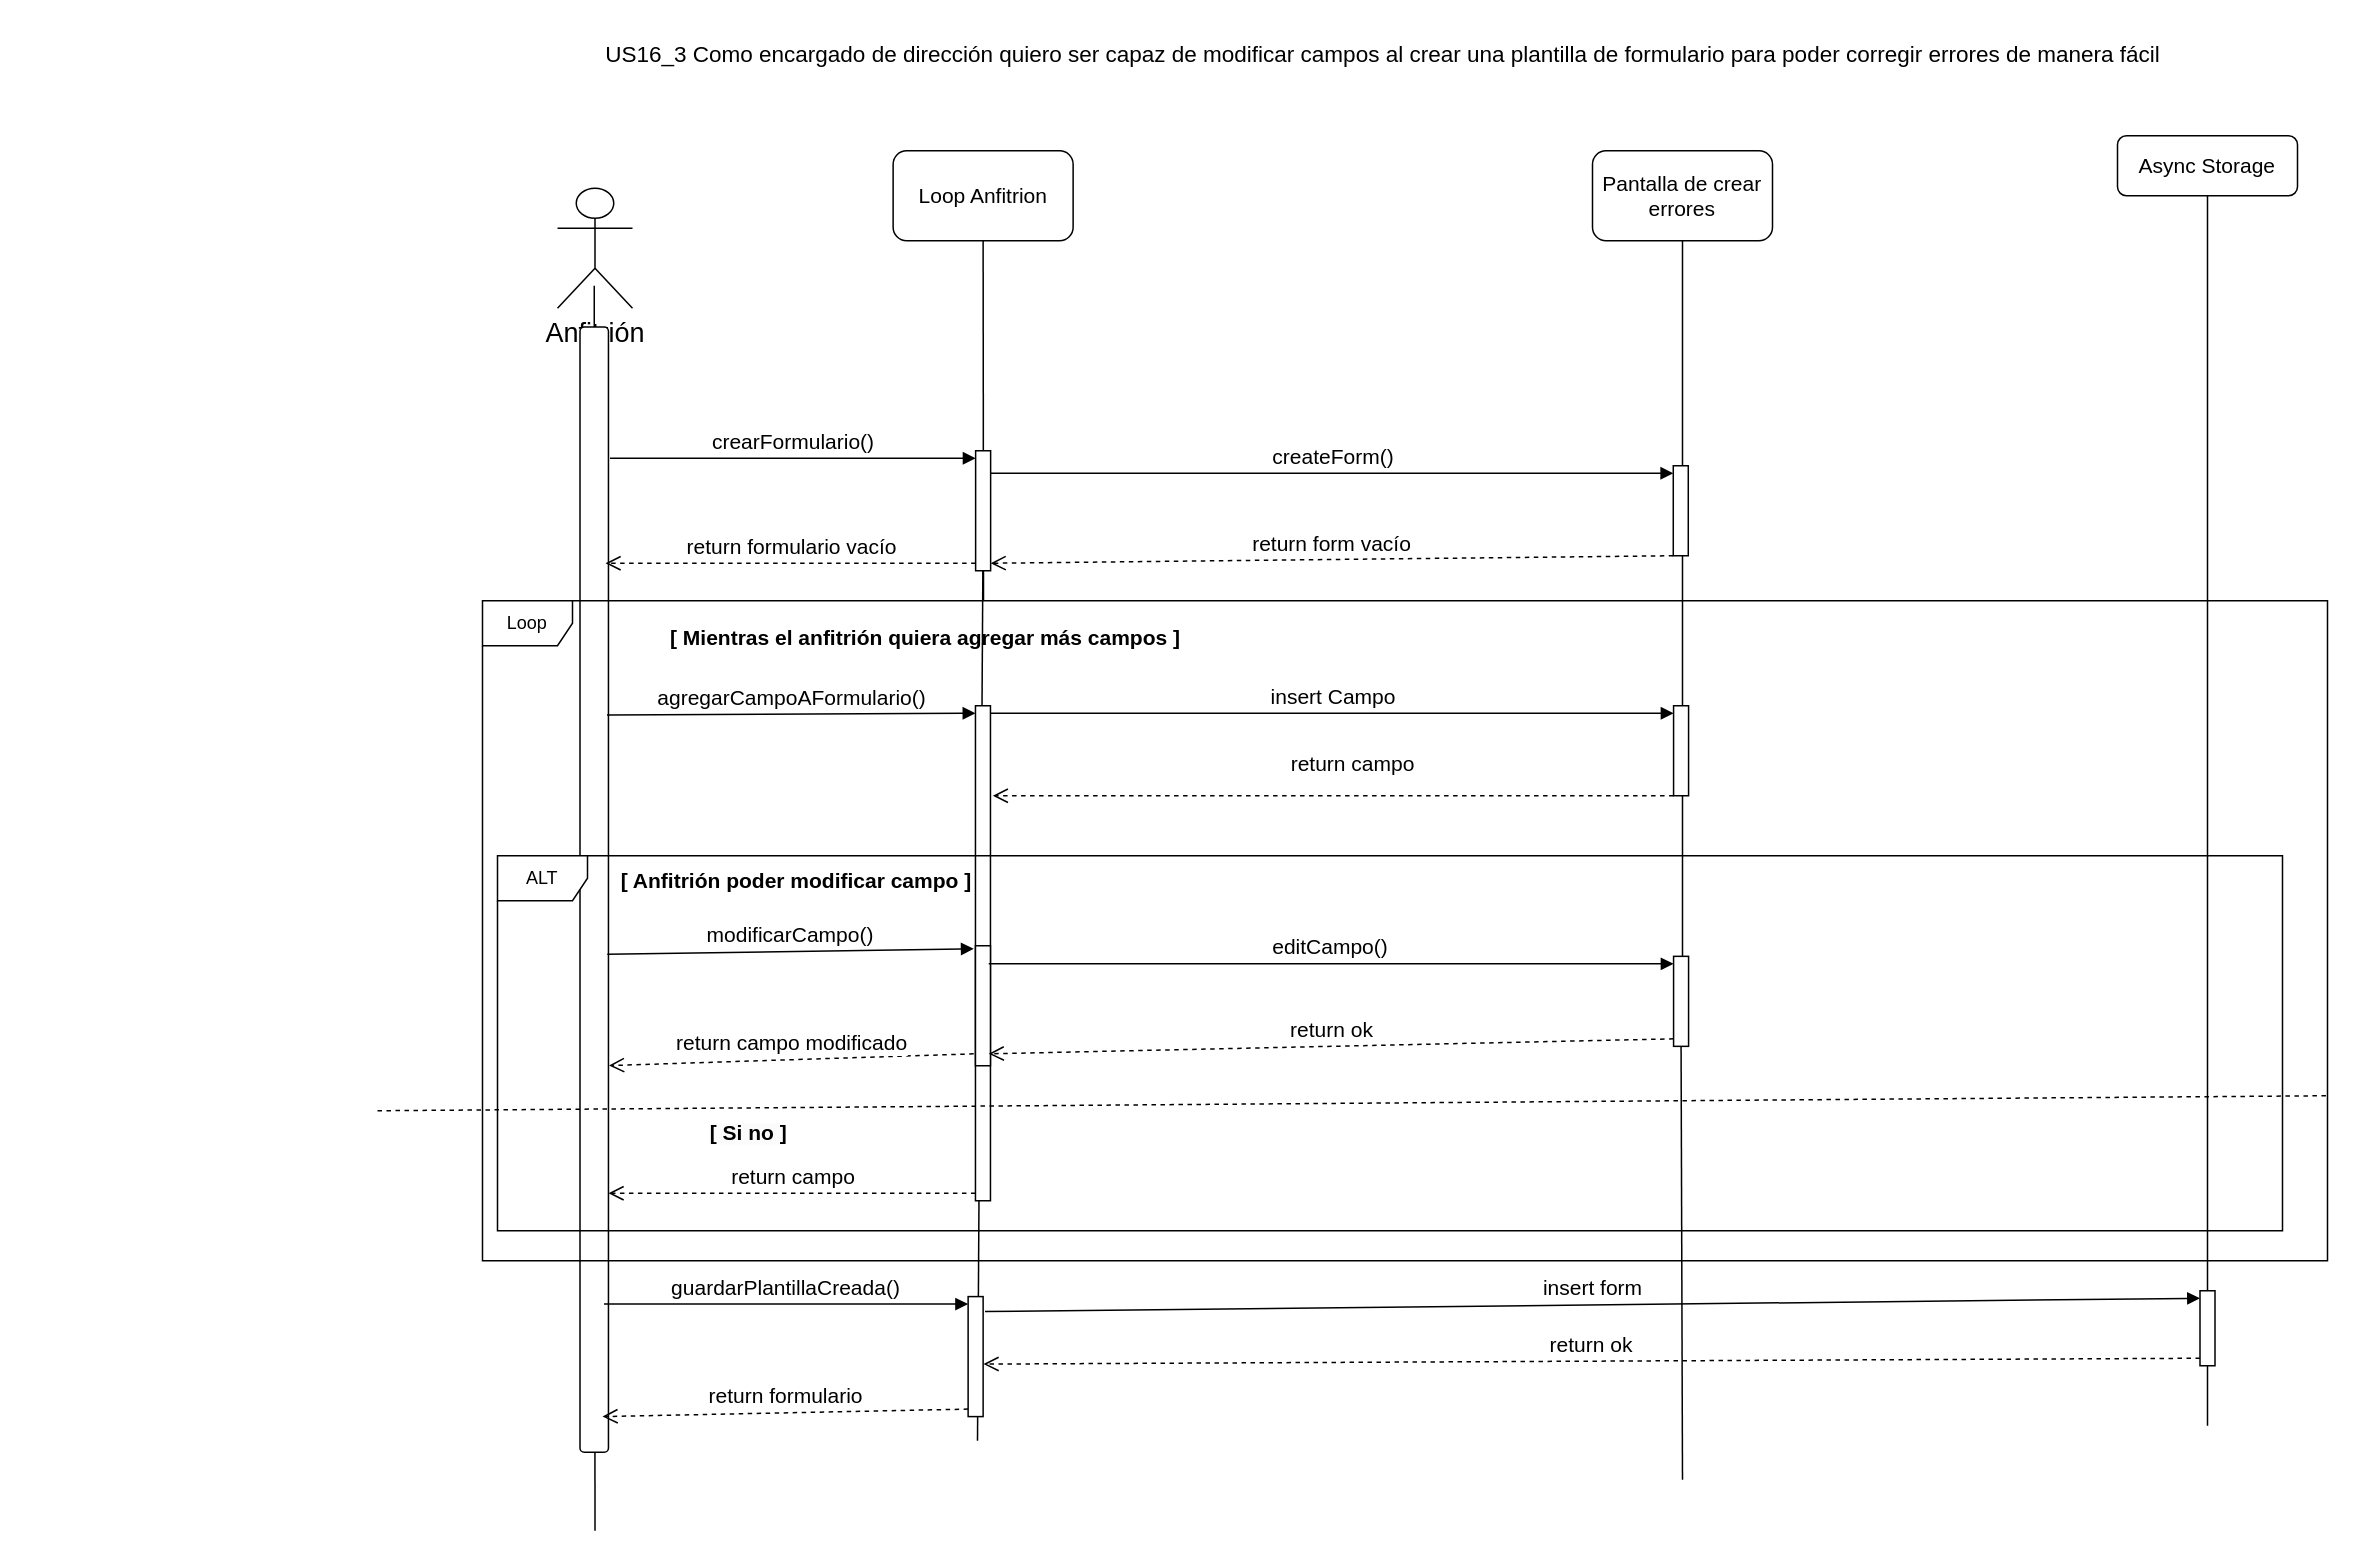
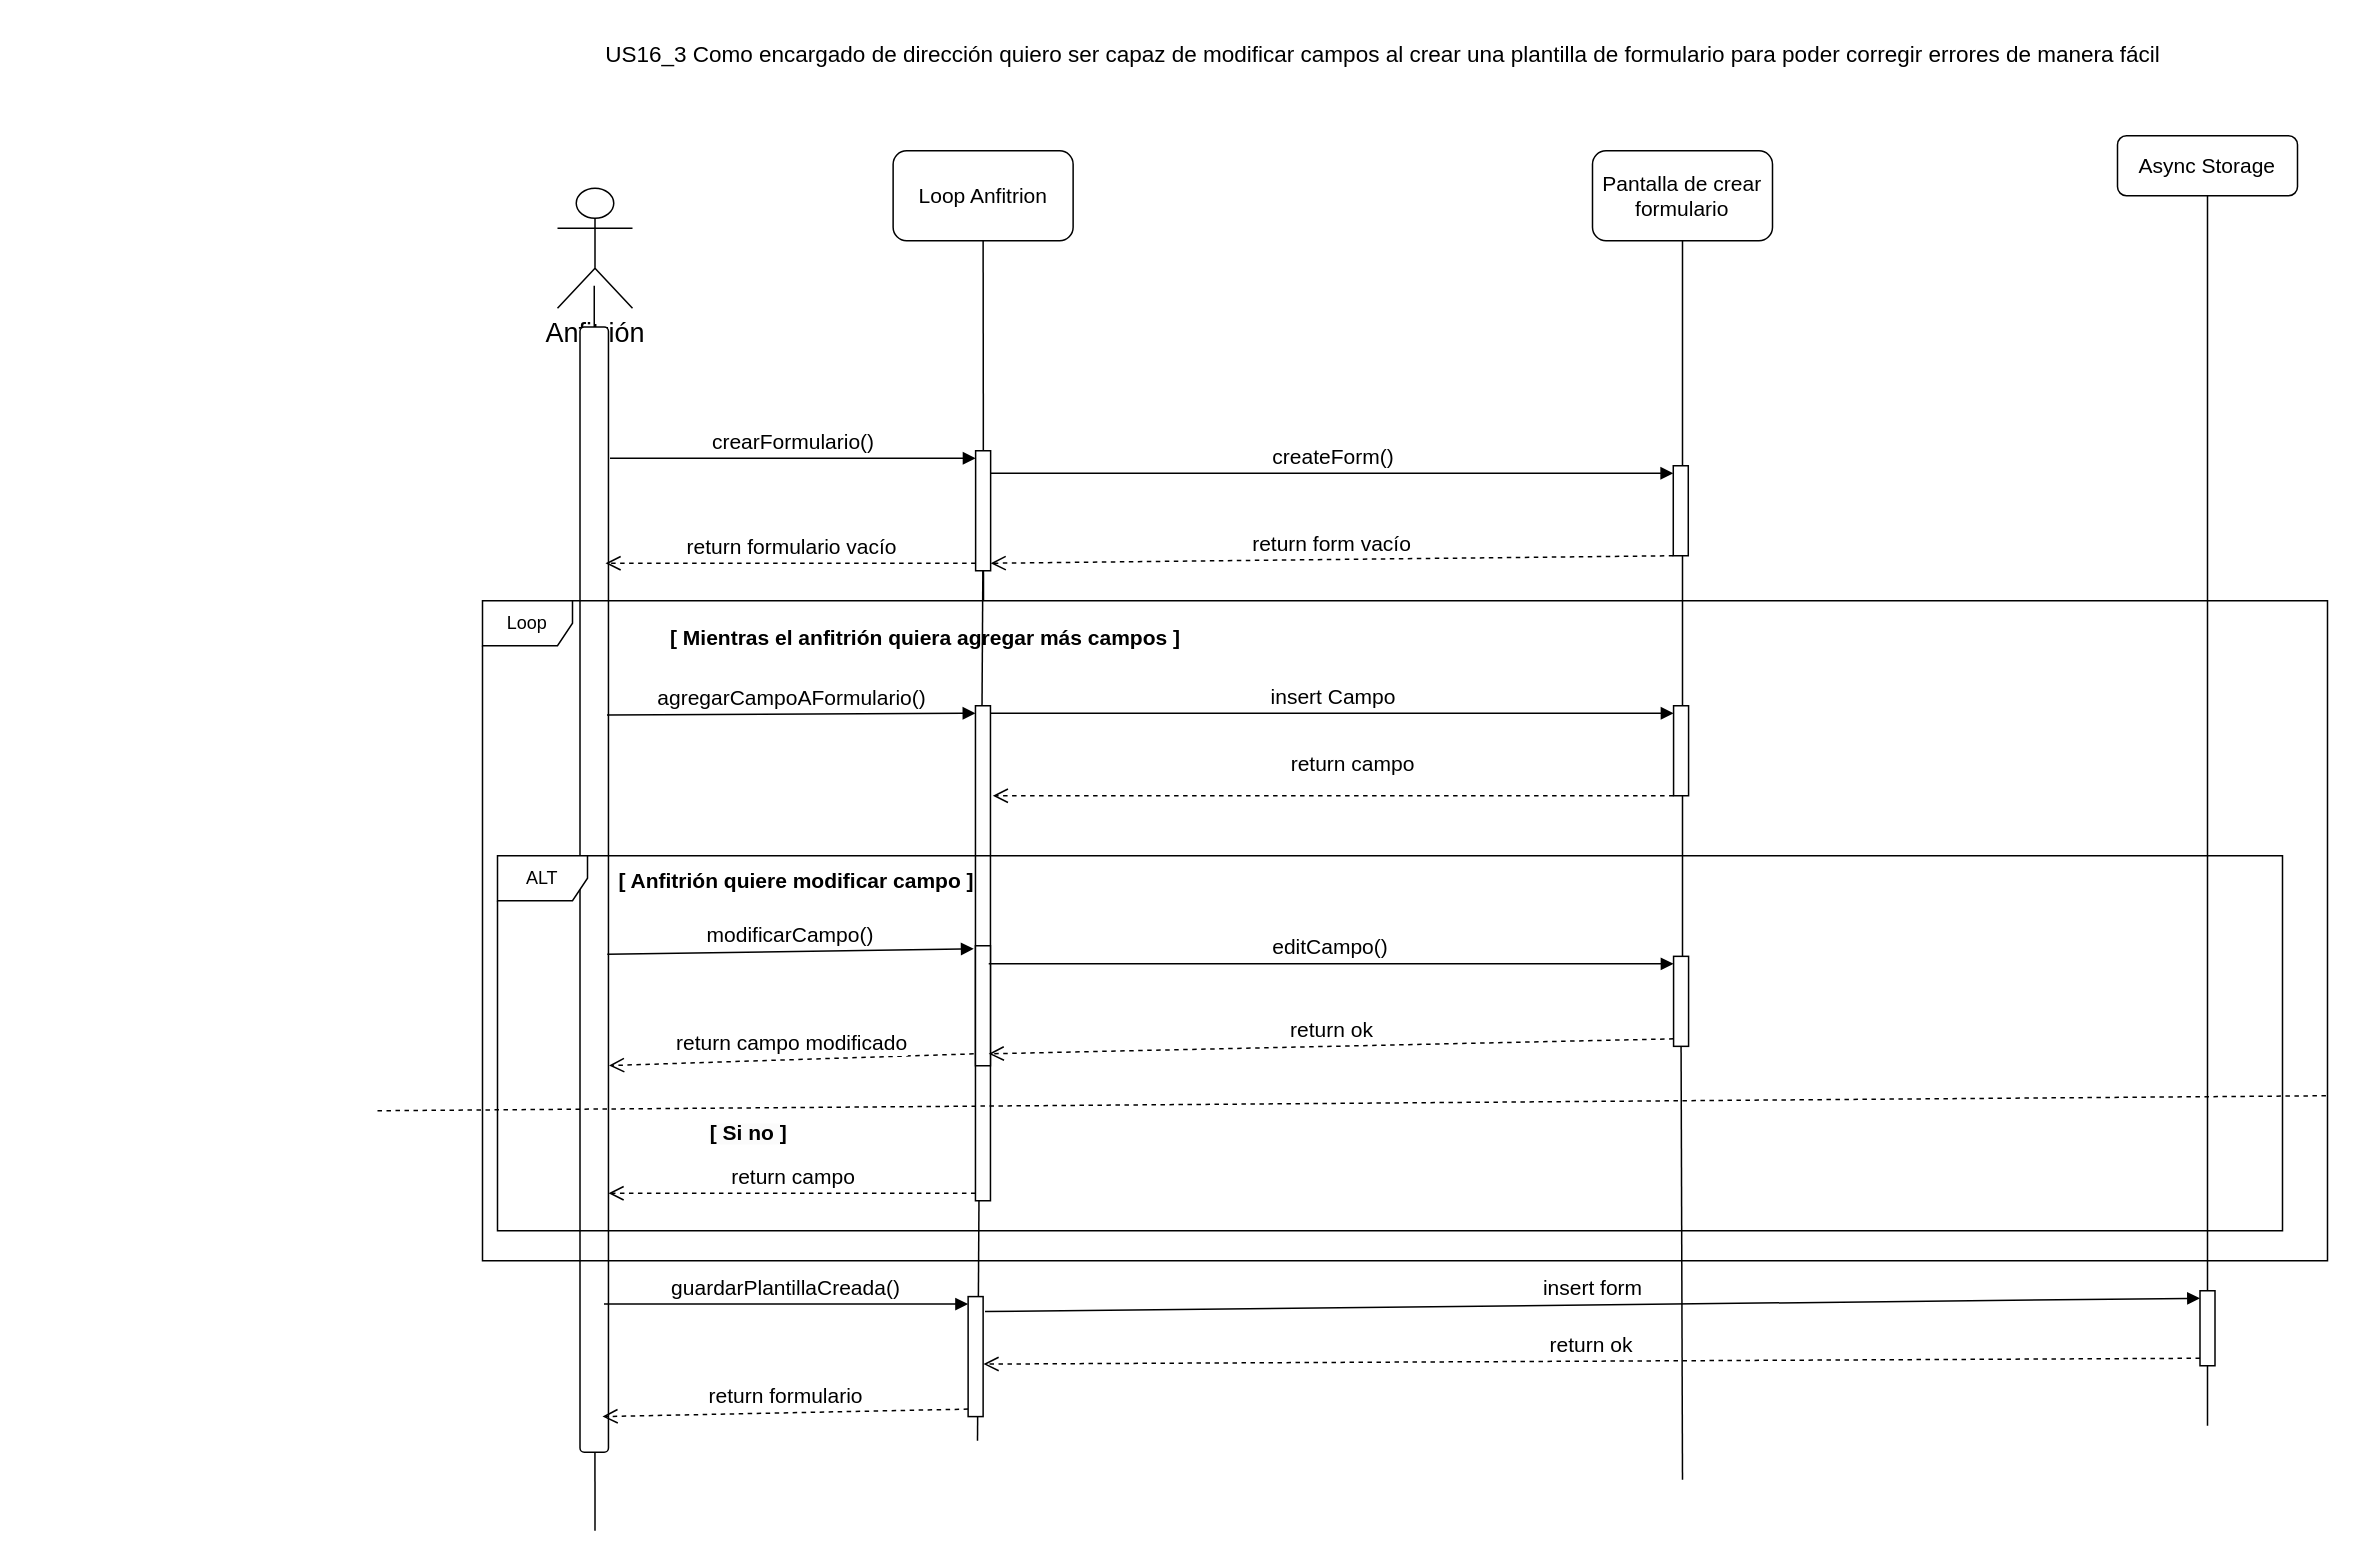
(1682, 196) -> (1682, 196)
(797, 881) -> (797, 881)
